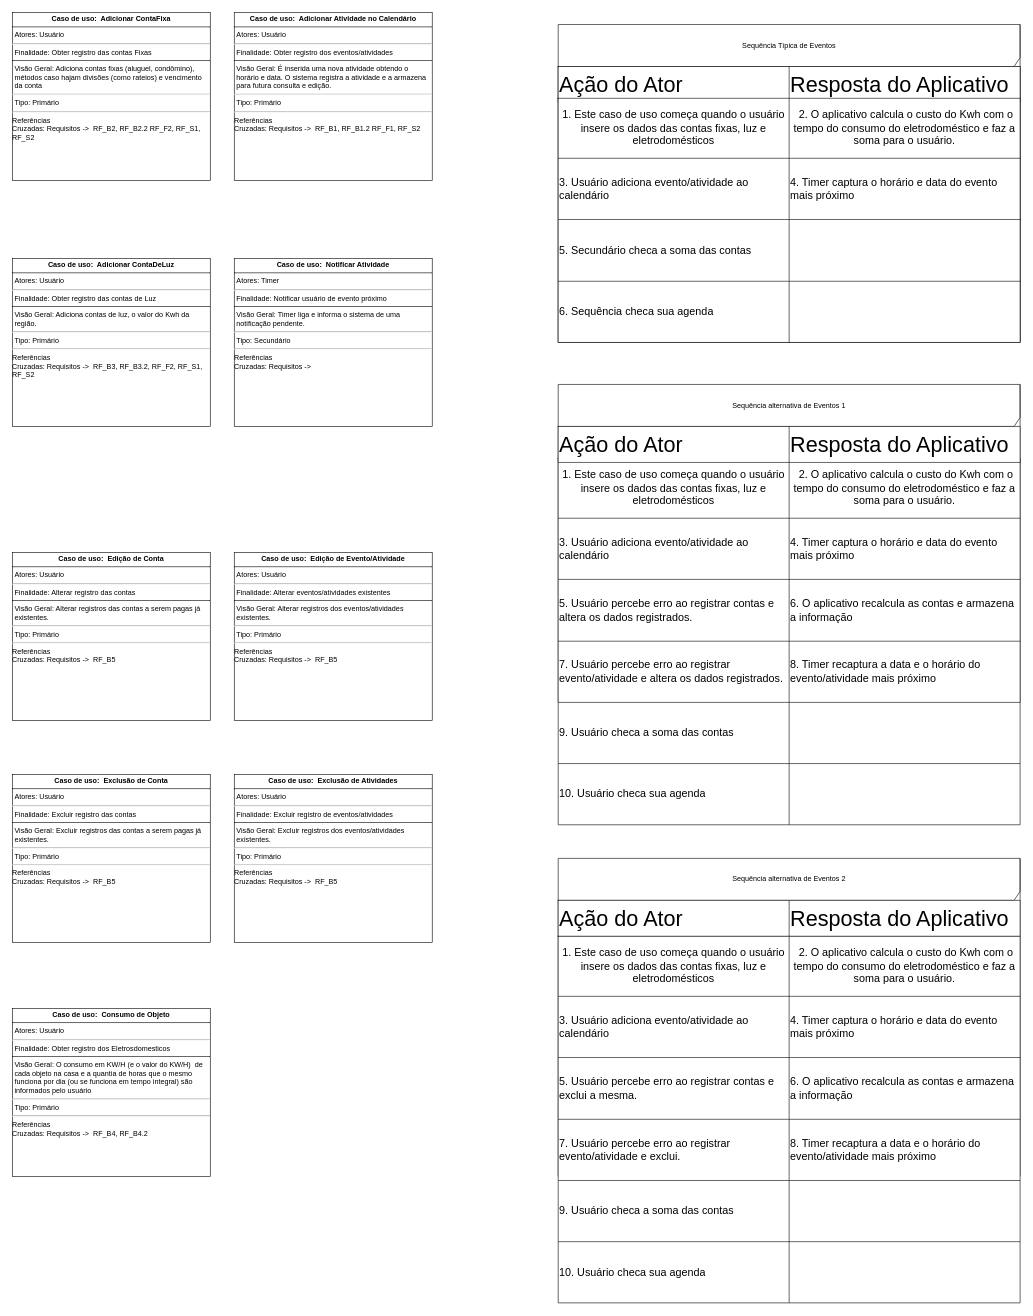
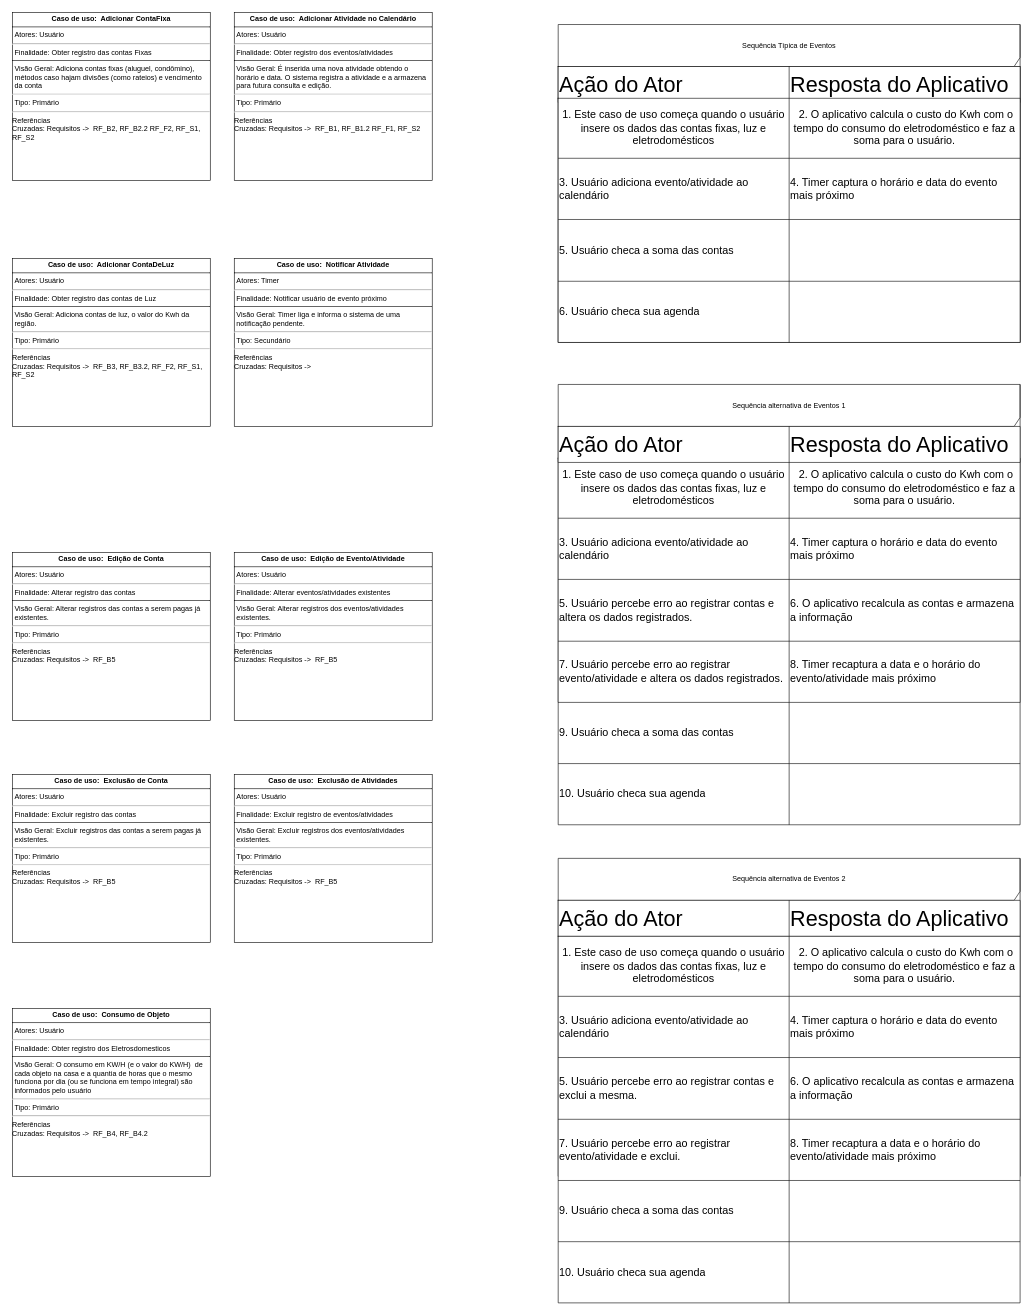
(660, 251) -> (651, 251)
(639, 312) -> (633, 312)
